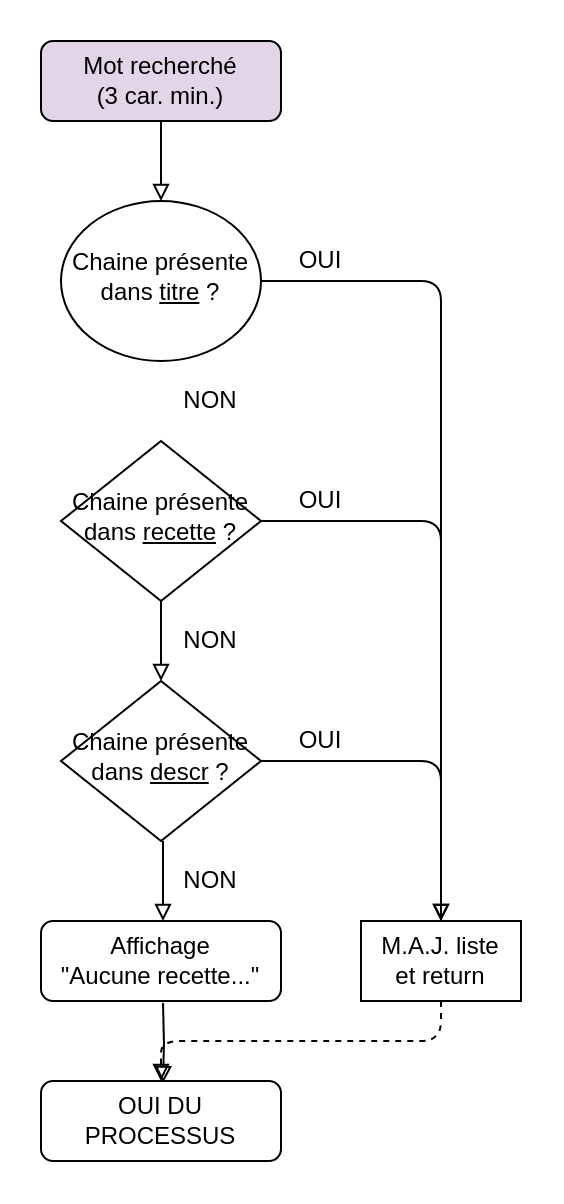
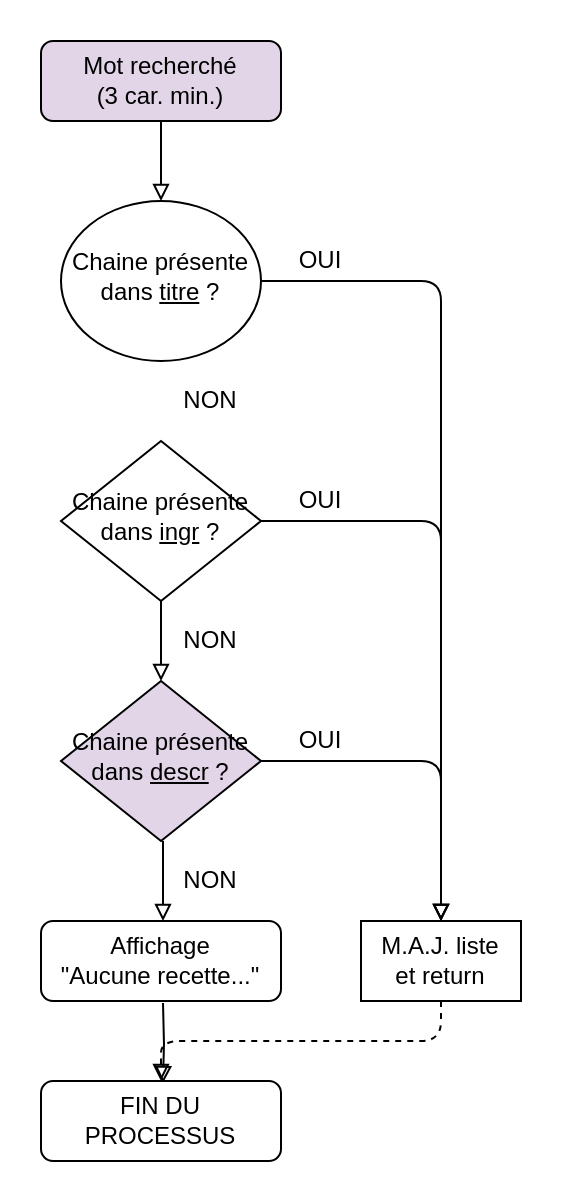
(161, 517) -> (161, 517)
(161, 761) -> (161, 761)
(441, 910) -> (441, 905)
(161, 1121) -> (161, 1121)
